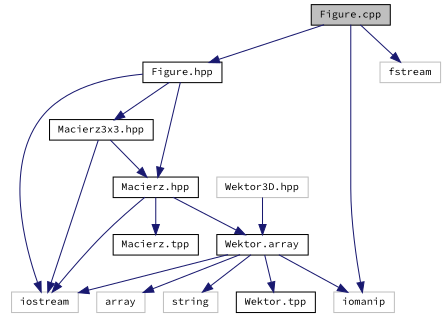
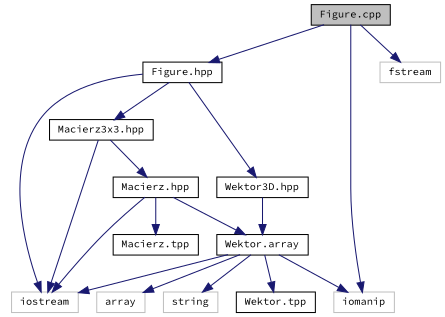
(170, 125) -> (219, 126)
(262, 187) -> (262, 187)
